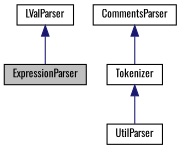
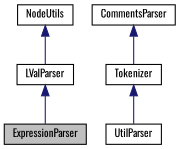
none -> (45, 15)
